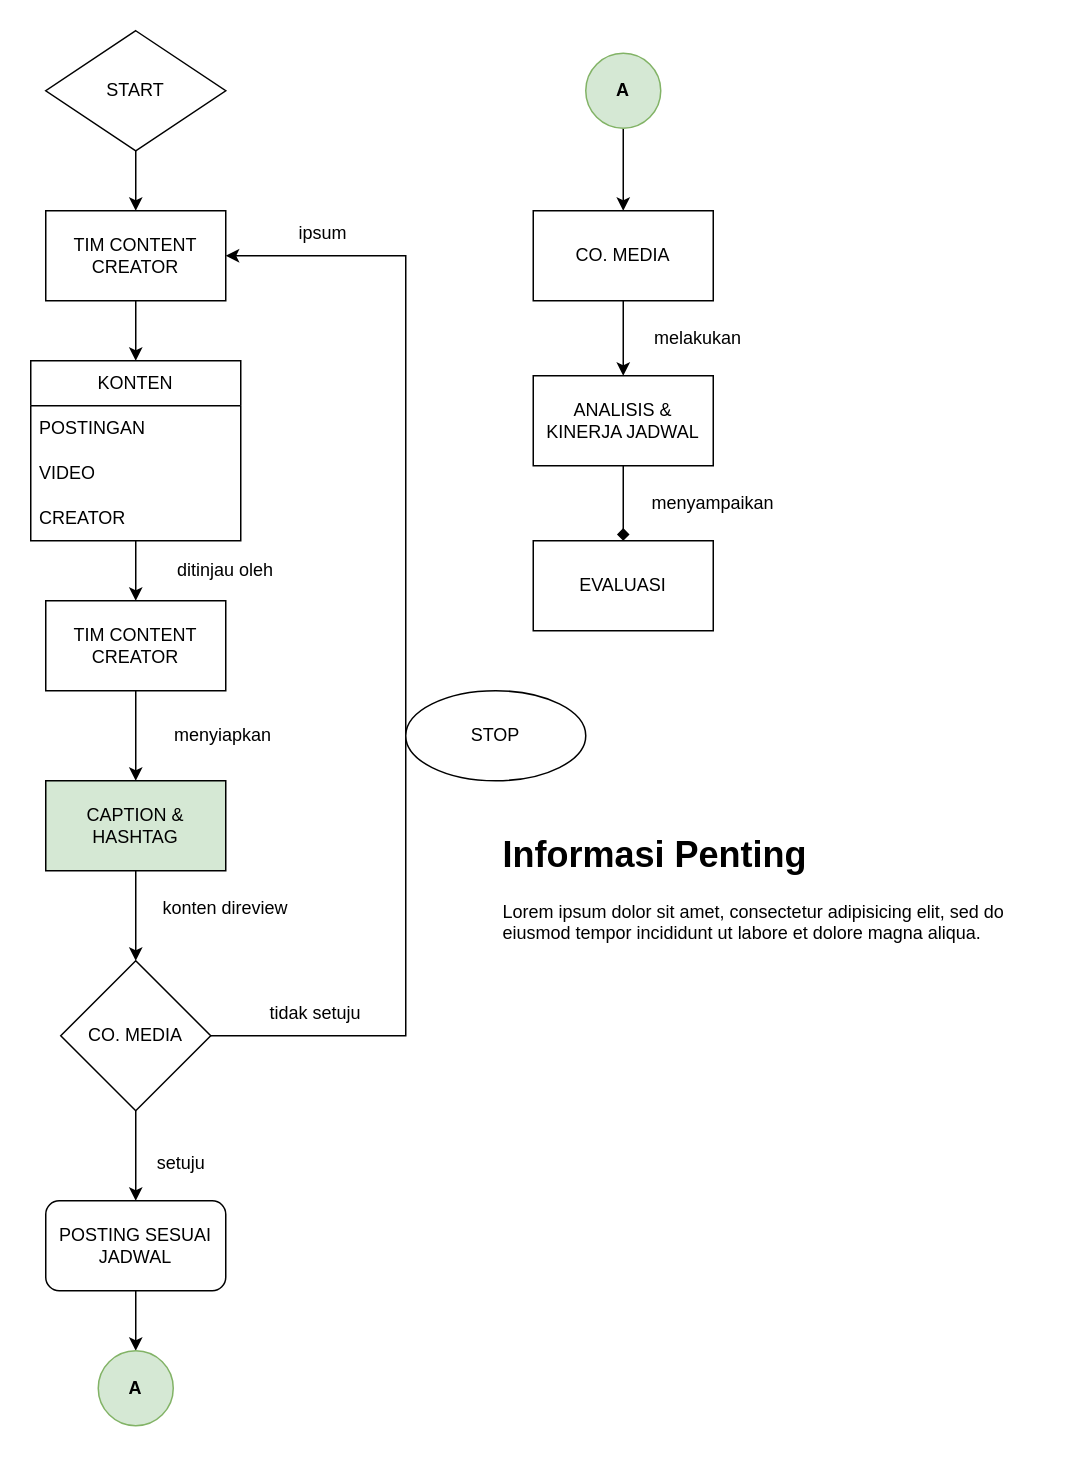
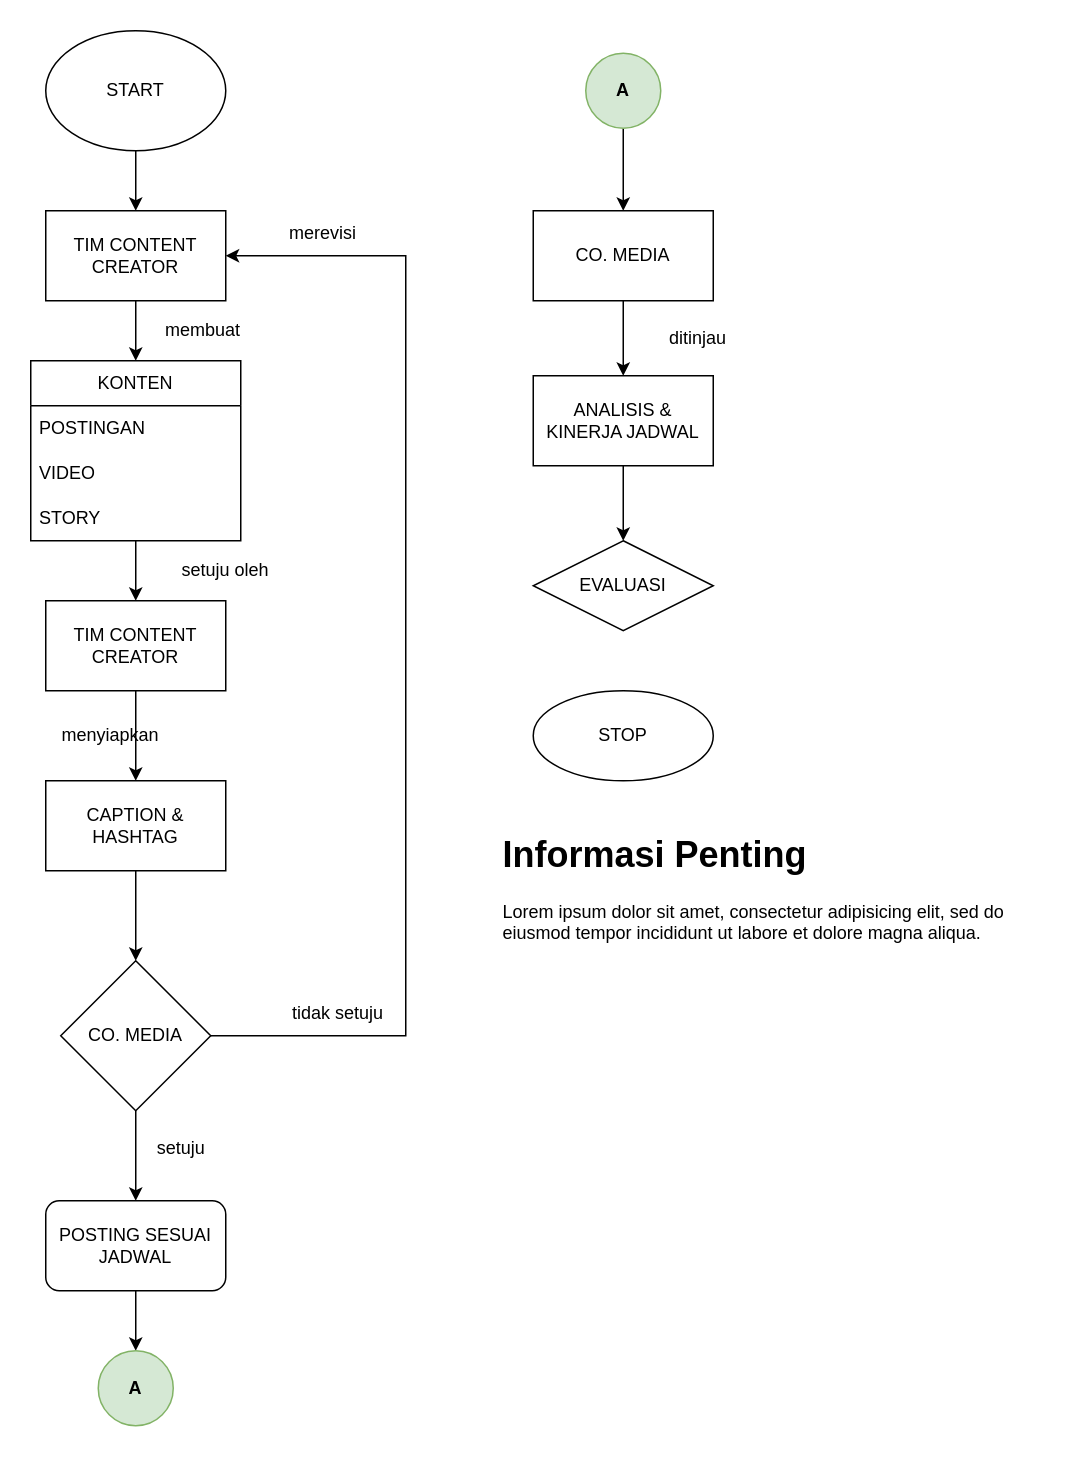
(136, 91) -> (136, 91)
(323, 233) -> (323, 233)
none -> (203, 331)
(698, 338) -> (698, 338)
(713, 503) -> none
(75, 518) -> (65, 518)
(623, 528) -> (623, 529)
(226, 571) -> (226, 571)
(623, 586) -> (623, 586)
(226, 736) -> (113, 736)
(496, 736) -> (623, 736)
(136, 826) -> (136, 826)
(226, 908) -> none
(316, 1013) -> (338, 1013)
(182, 1163) -> (182, 1148)
